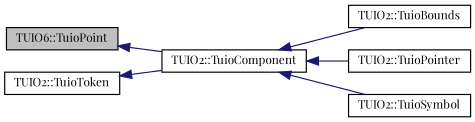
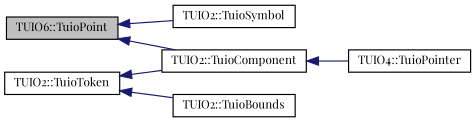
(328, 37) -> (152, 95)
(410, 61) -> (410, 61)
(328, 85) -> (151, 22)
